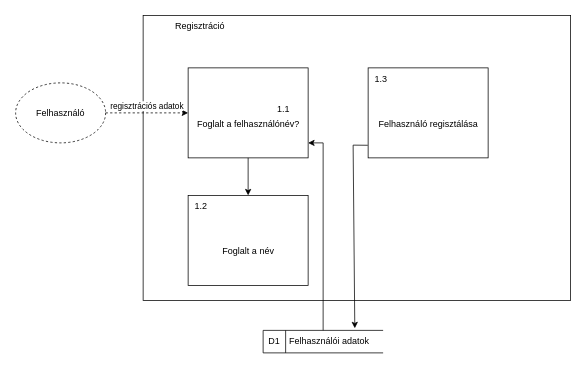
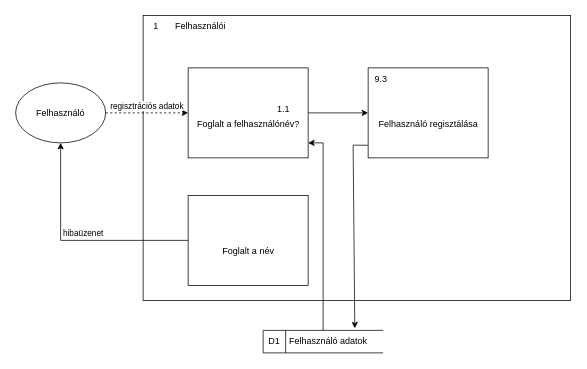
none -> (156, 27)
(203, 27) -> (202, 27)
(381, 79) -> (381, 79)
(60, 113) -> (60, 113)
none -> (361, 113)
(248, 189) -> none
(201, 207) -> none
none -> (78, 240)
(332, 342) -> (331, 342)
